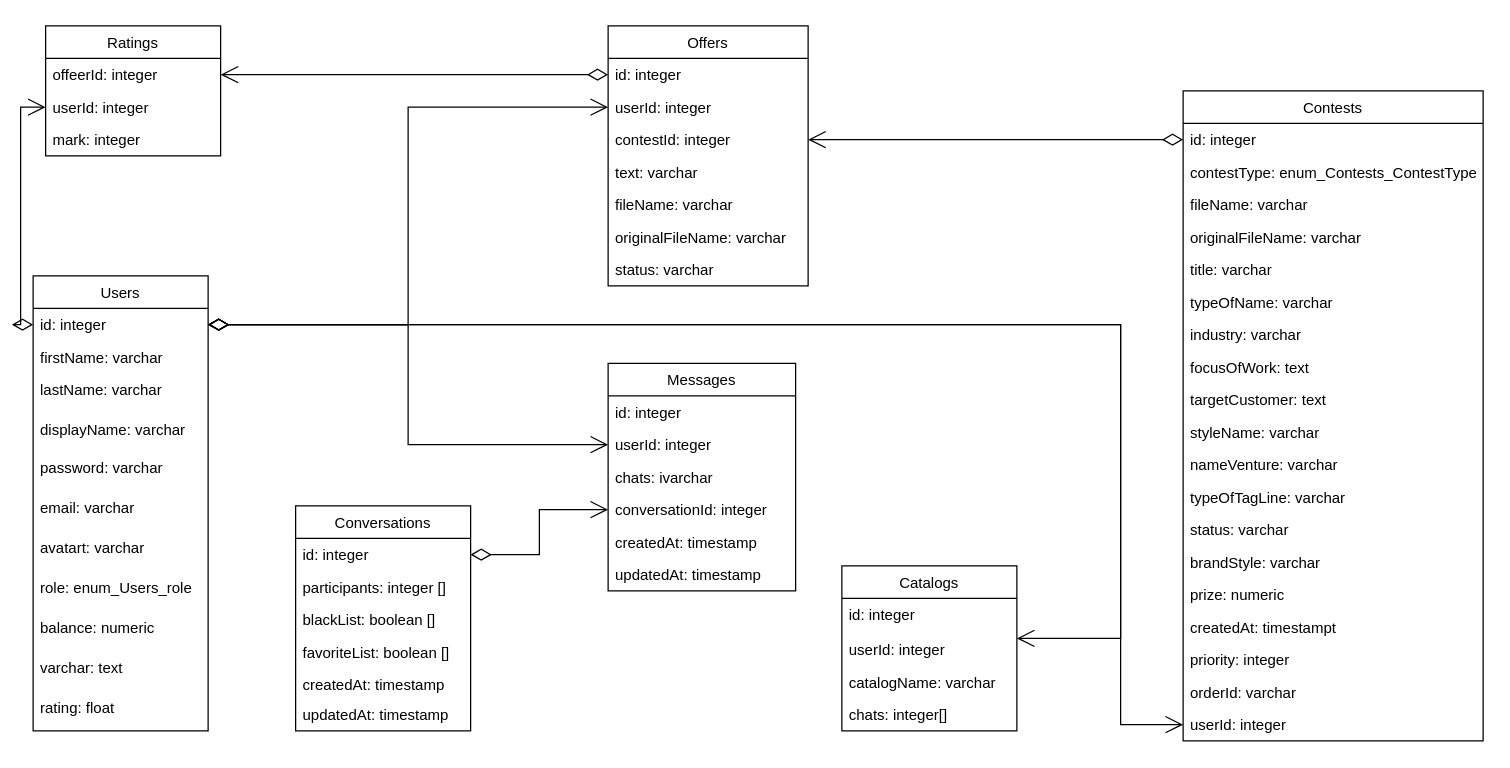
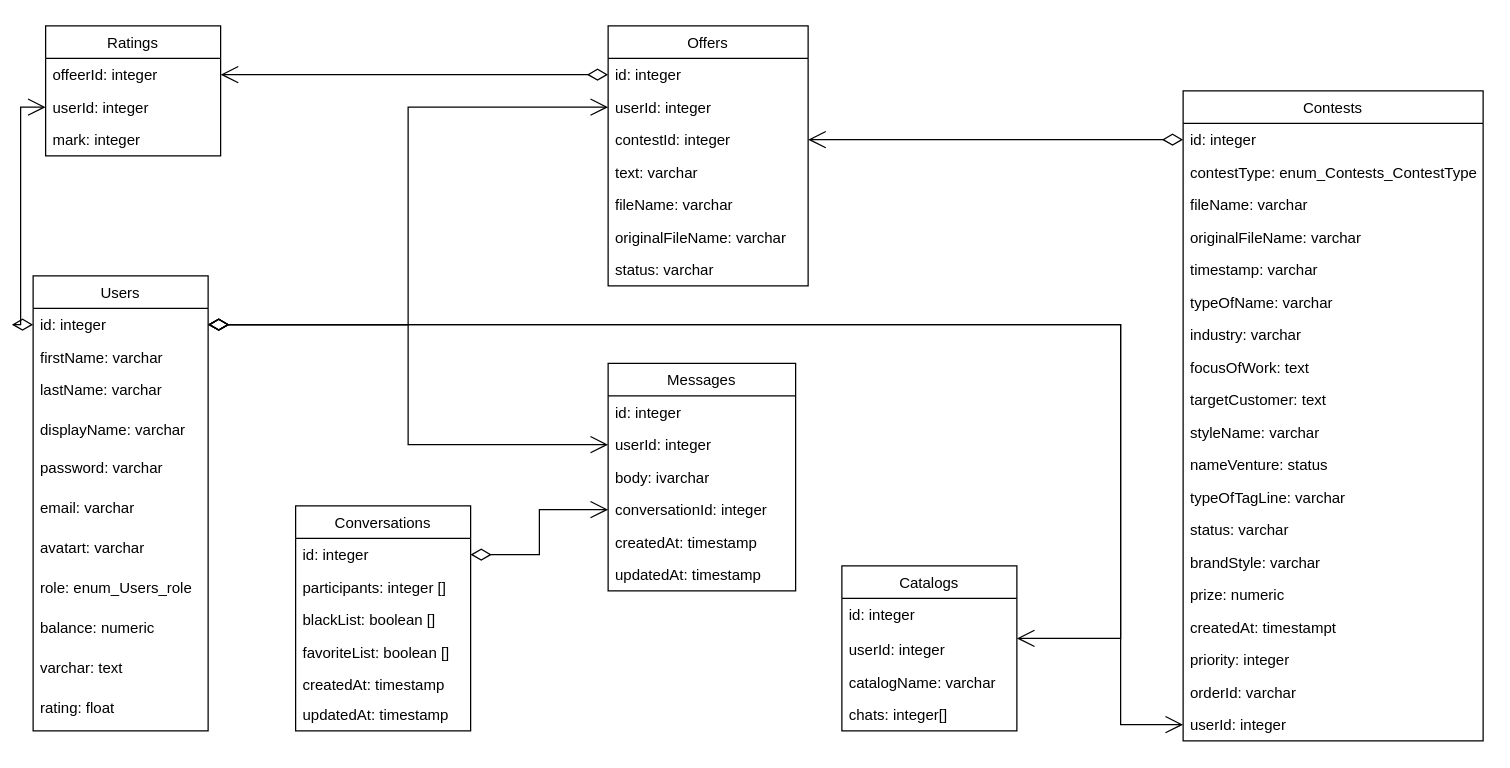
(1241, 270) -> (1260, 270)
(1270, 465) -> (1266, 465)
(672, 478) -> (668, 478)
